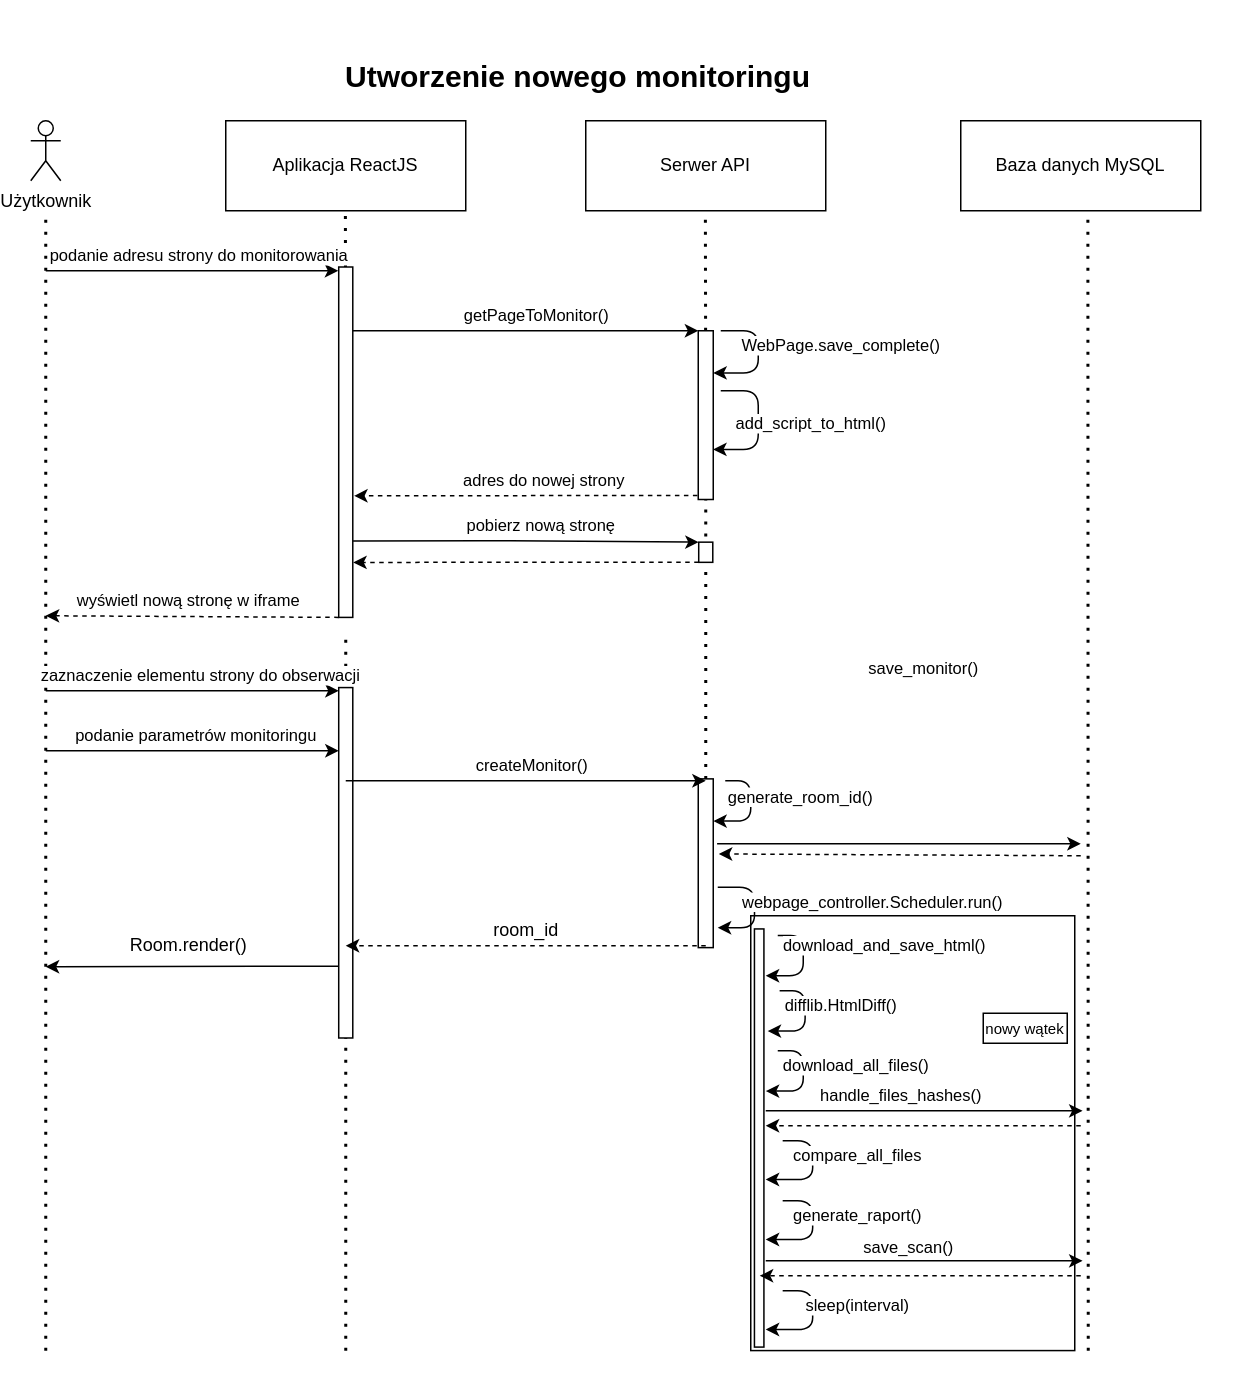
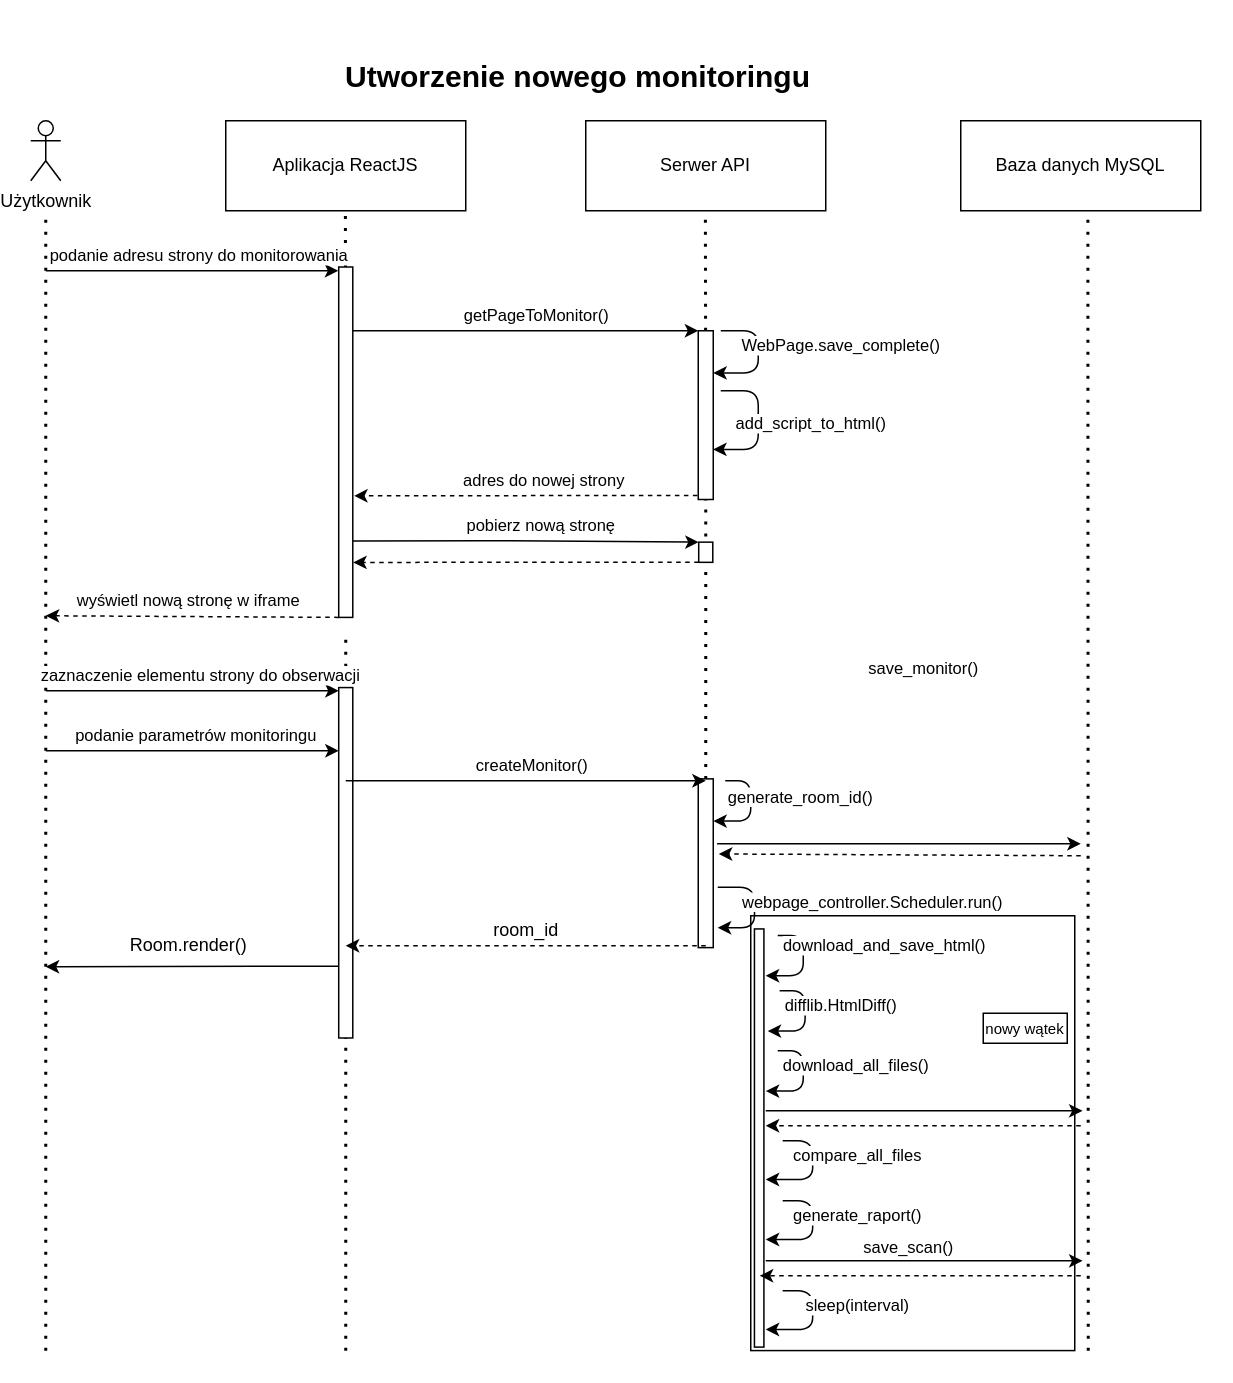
(901, 1096) -> none
